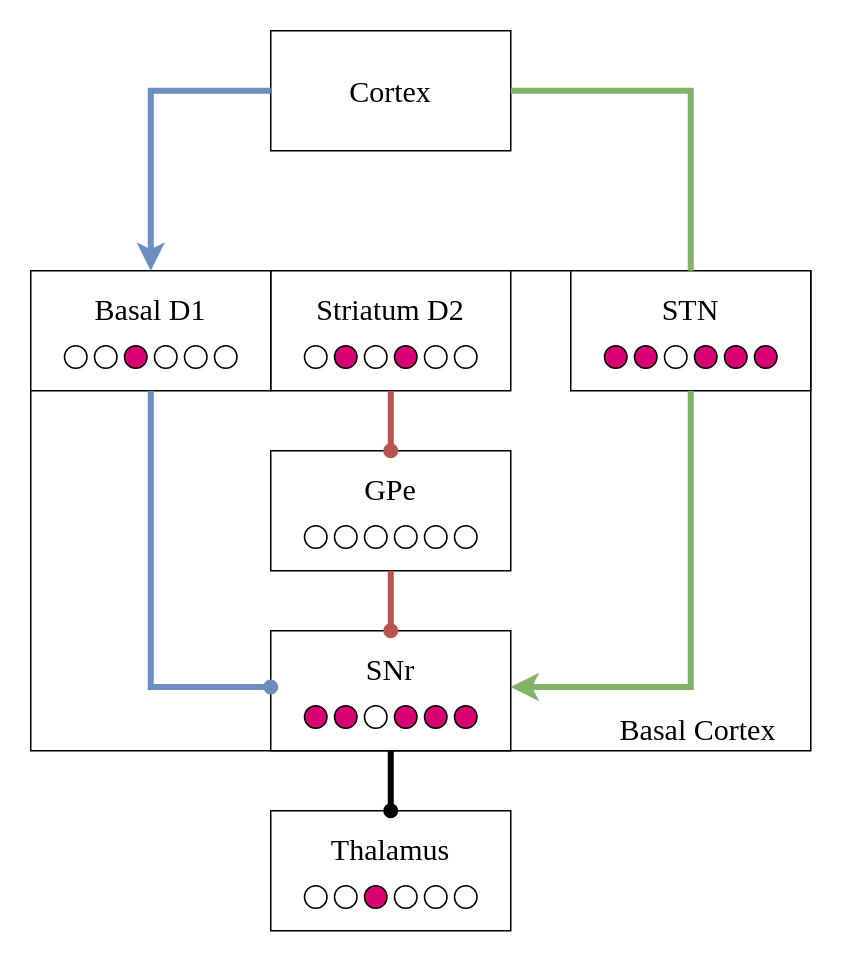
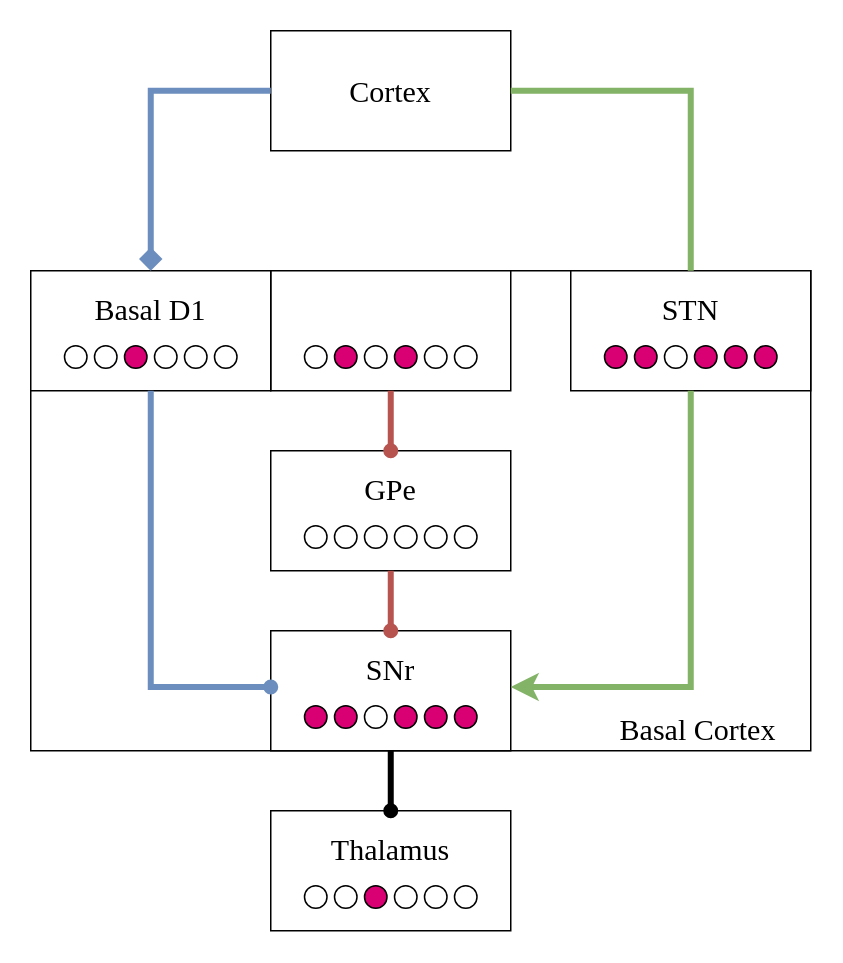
(151, 248) -> (151, 248)
(391, 308) -> none
